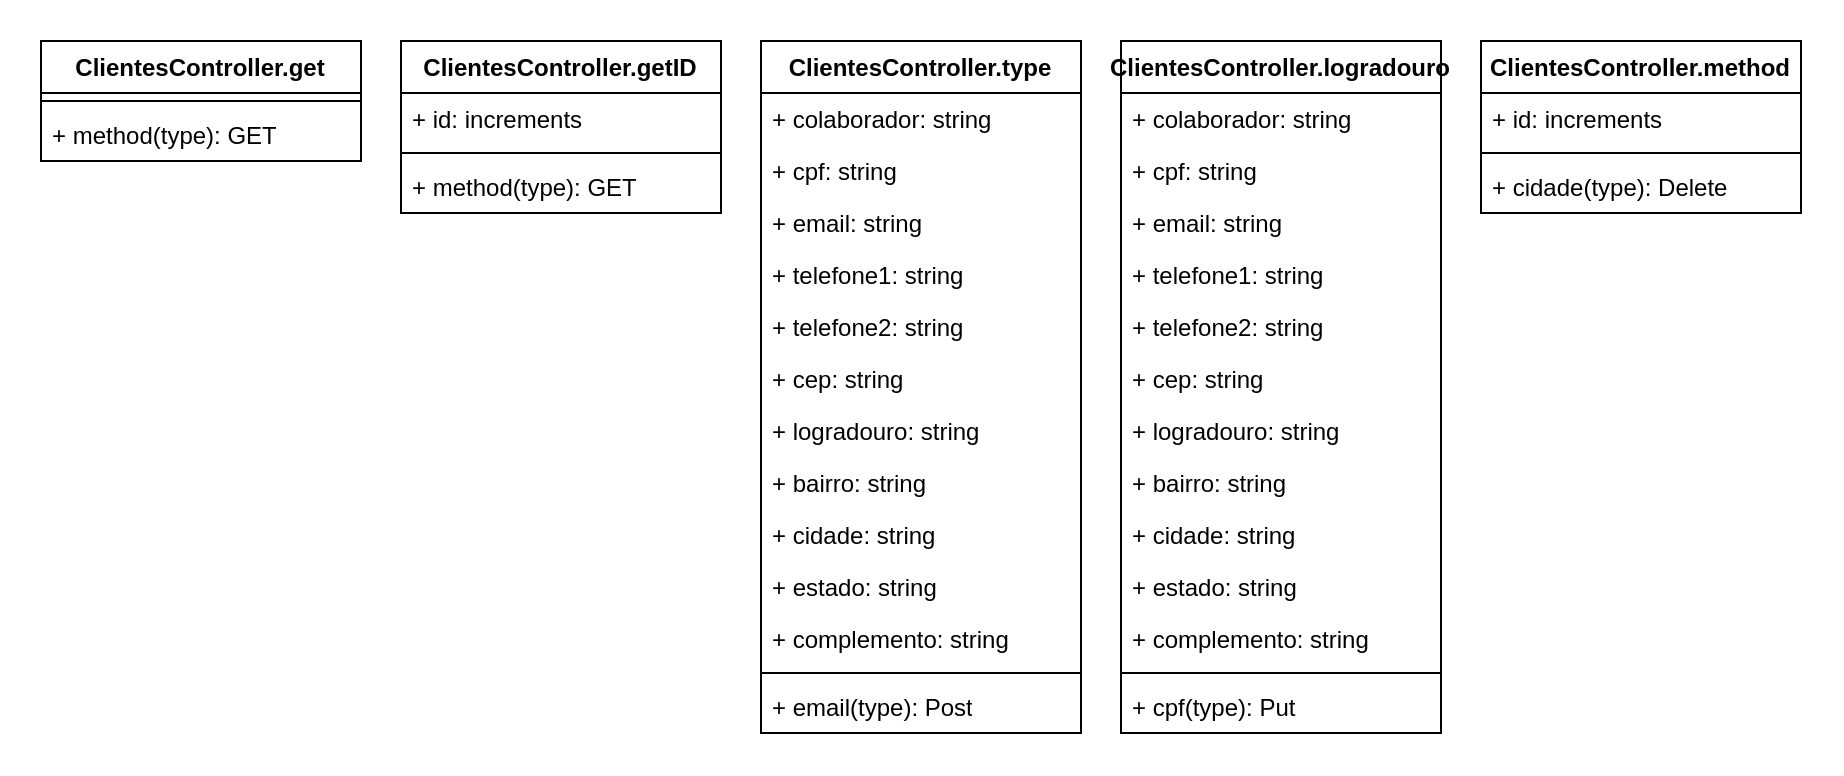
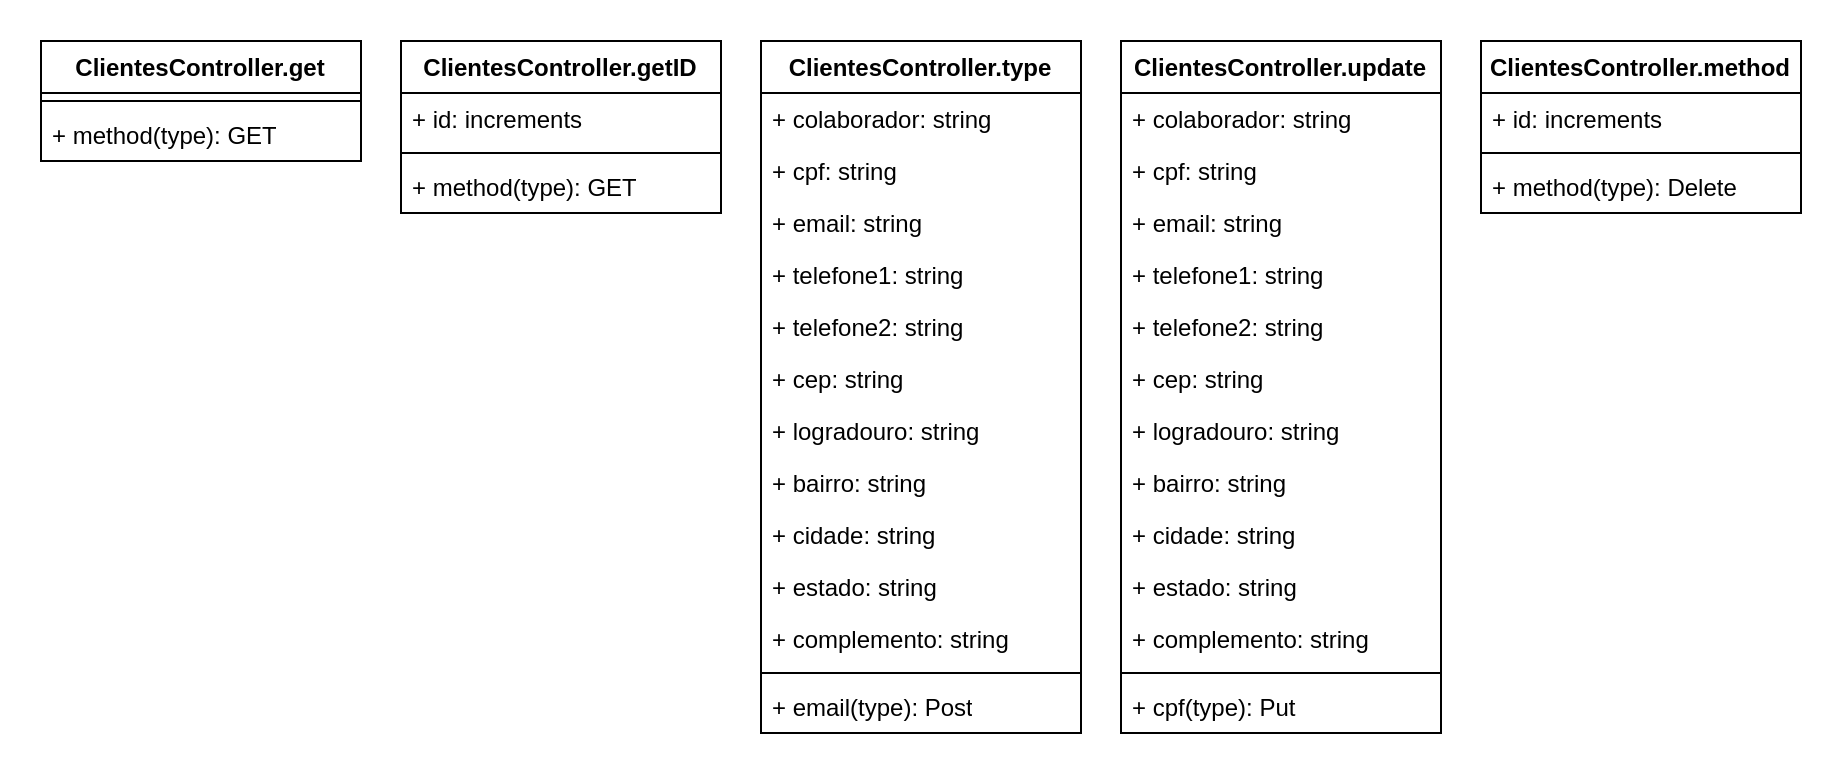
(1281, 84) -> (1281, 69)
(1625, 189) -> (1628, 189)
